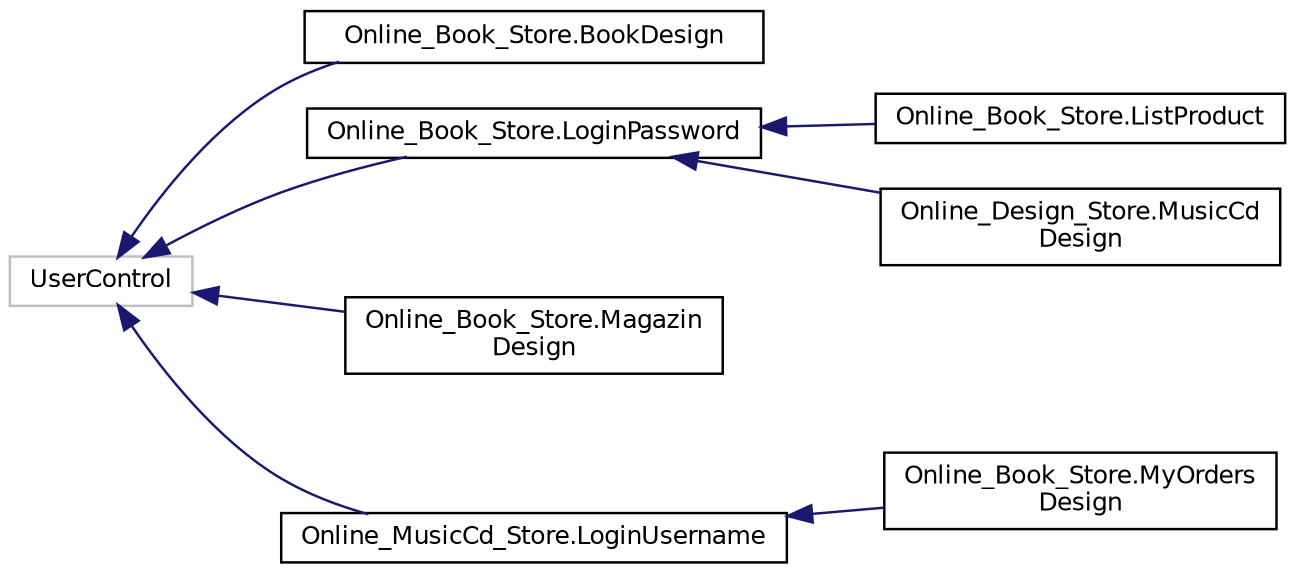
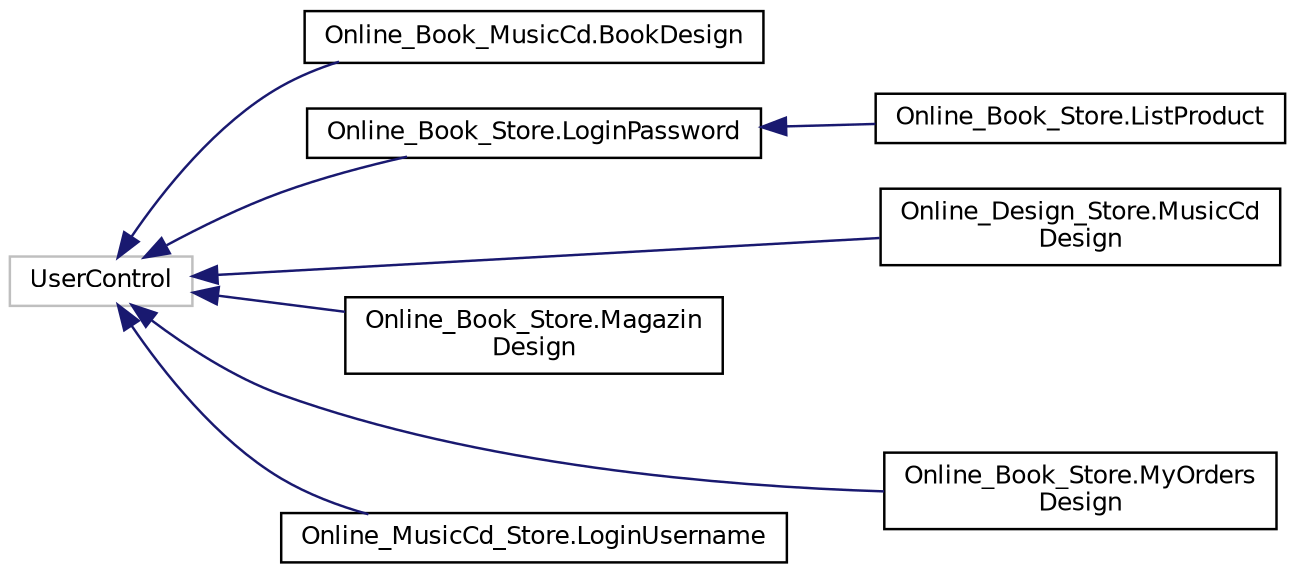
(534, 37) -> (534, 37)
(789, 177) -> (549, 256)
(848, 511) -> (505, 453)
